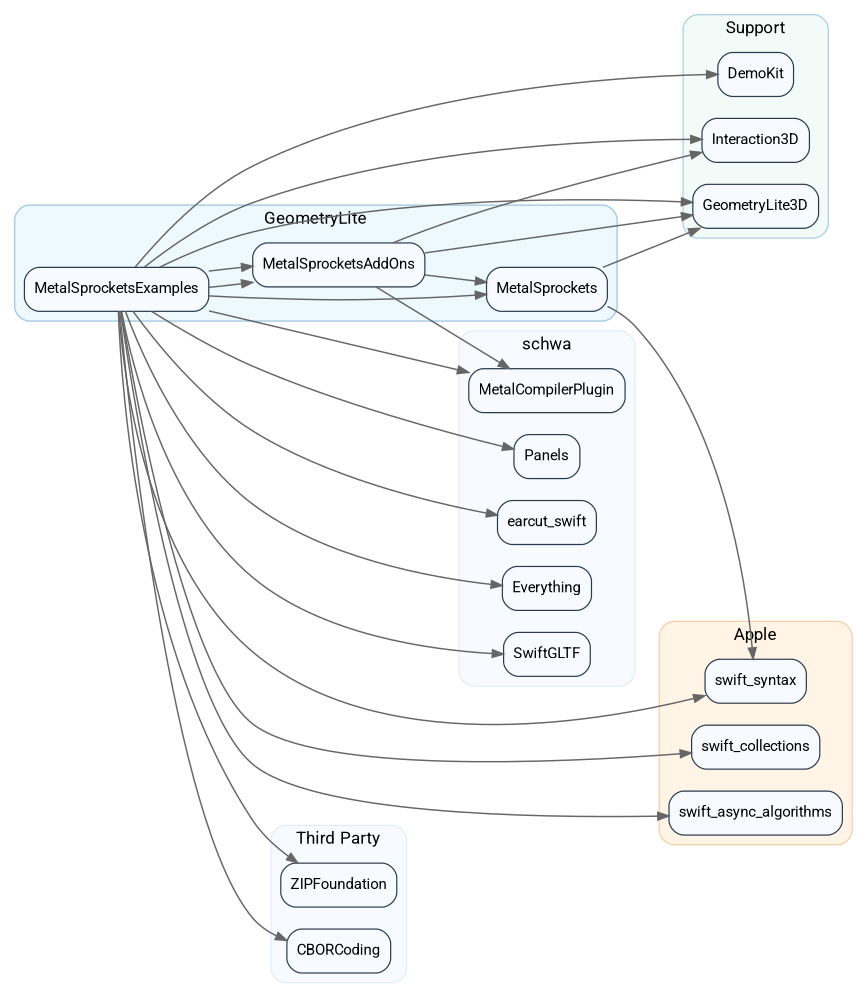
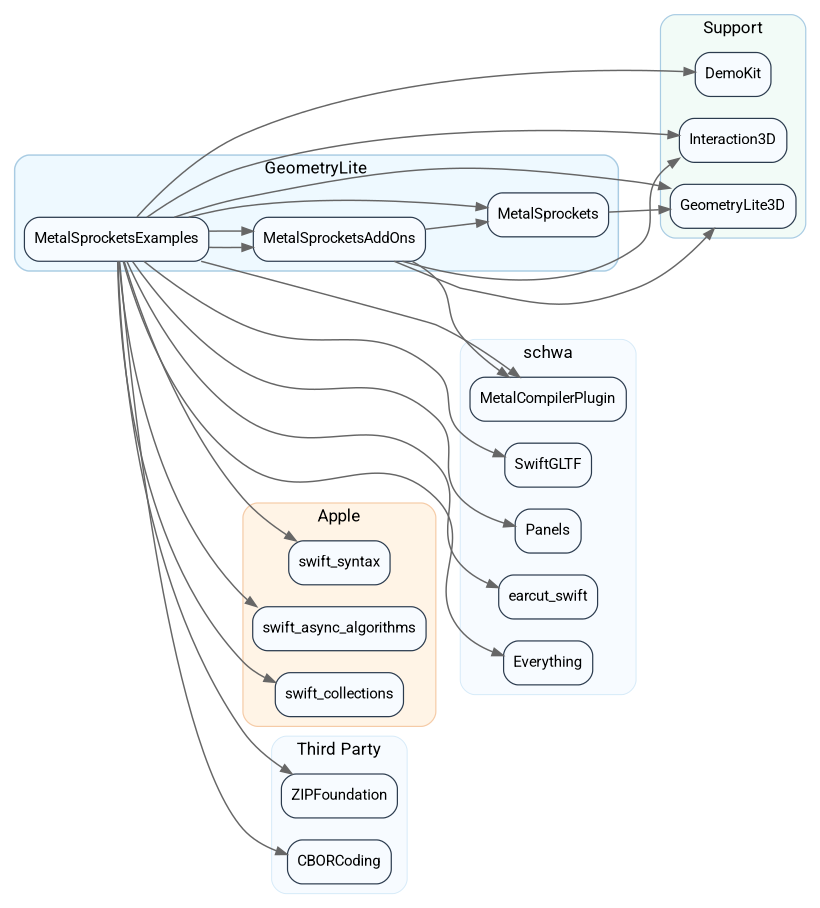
(712, 462) -> none
